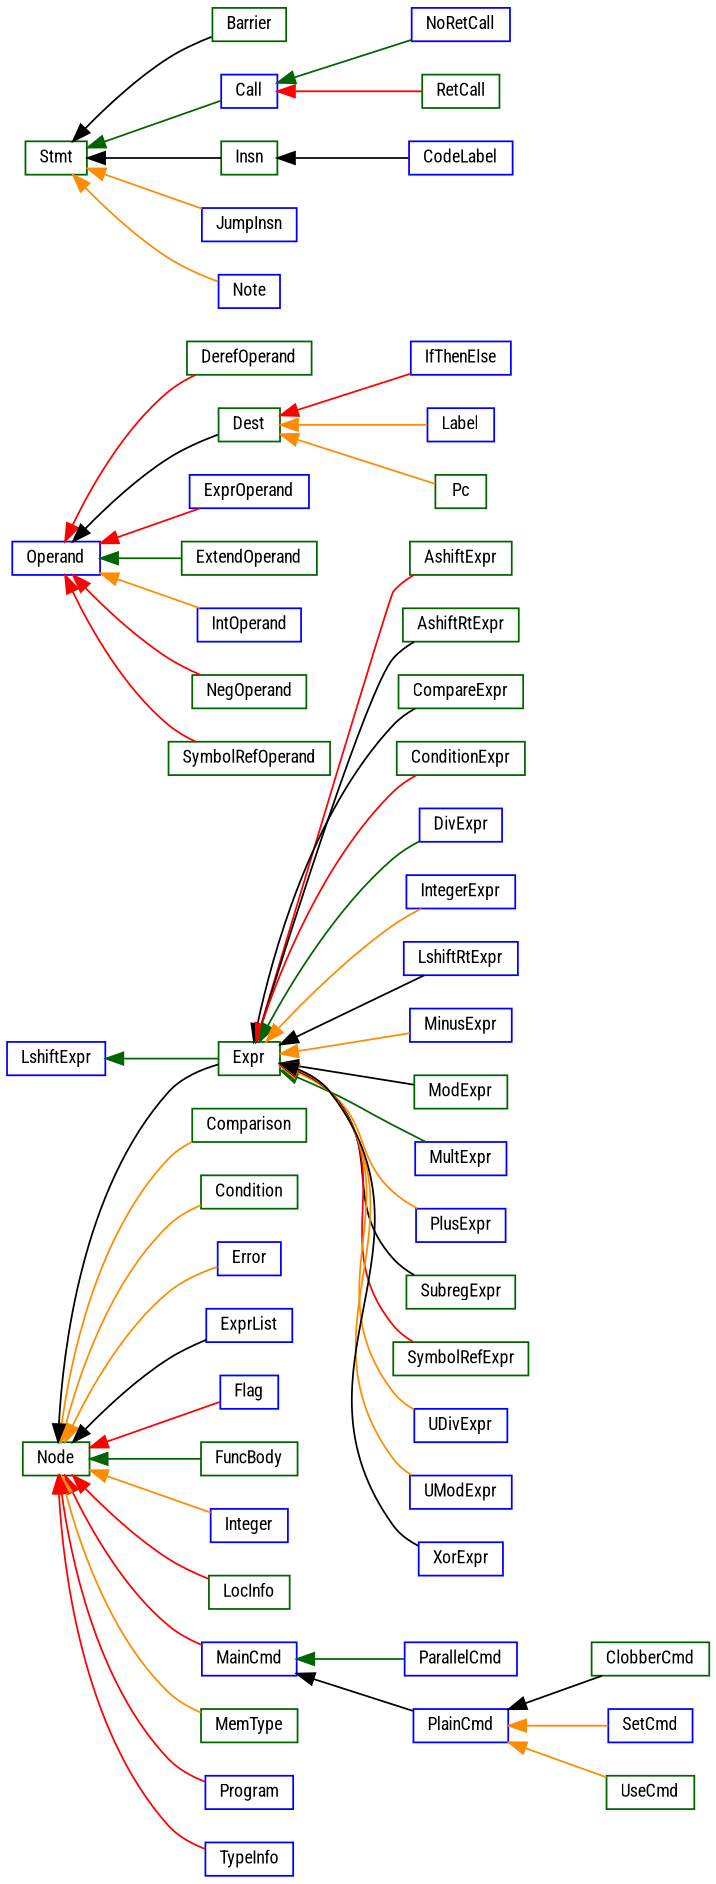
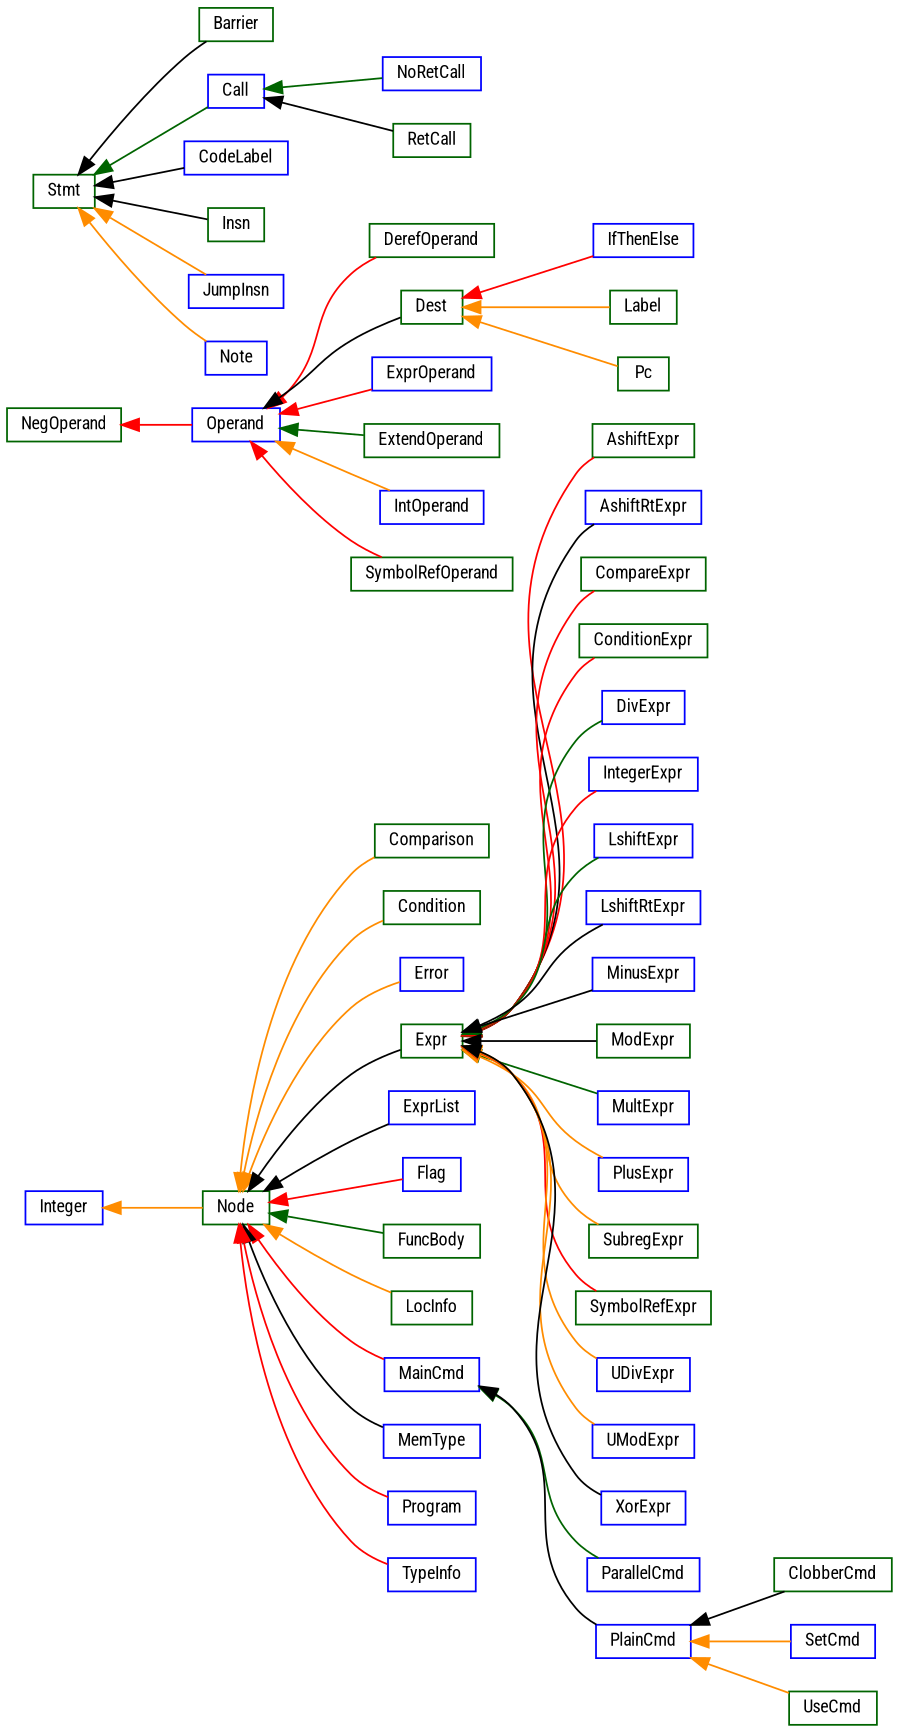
(359, 91) -> (337, 117)
(352, 158) -> (148, 175)
(461, 425) -> (643, 307)
(461, 625) -> (643, 507)
(139, 637) -> (166, 425)
(355, 775) -> (547, 816)
(346, 963) -> (545, 915)
(354, 1042) -> (536, 1008)
(171, 1059) -> (544, 947)
(362, 1169) -> (544, 1135)
(159, 1494) -> (162, 1208)
(142, 1540) -> (334, 1266)
(113, 1617) -> (300, 1347)
(249, 1726) -> (432, 1441)
